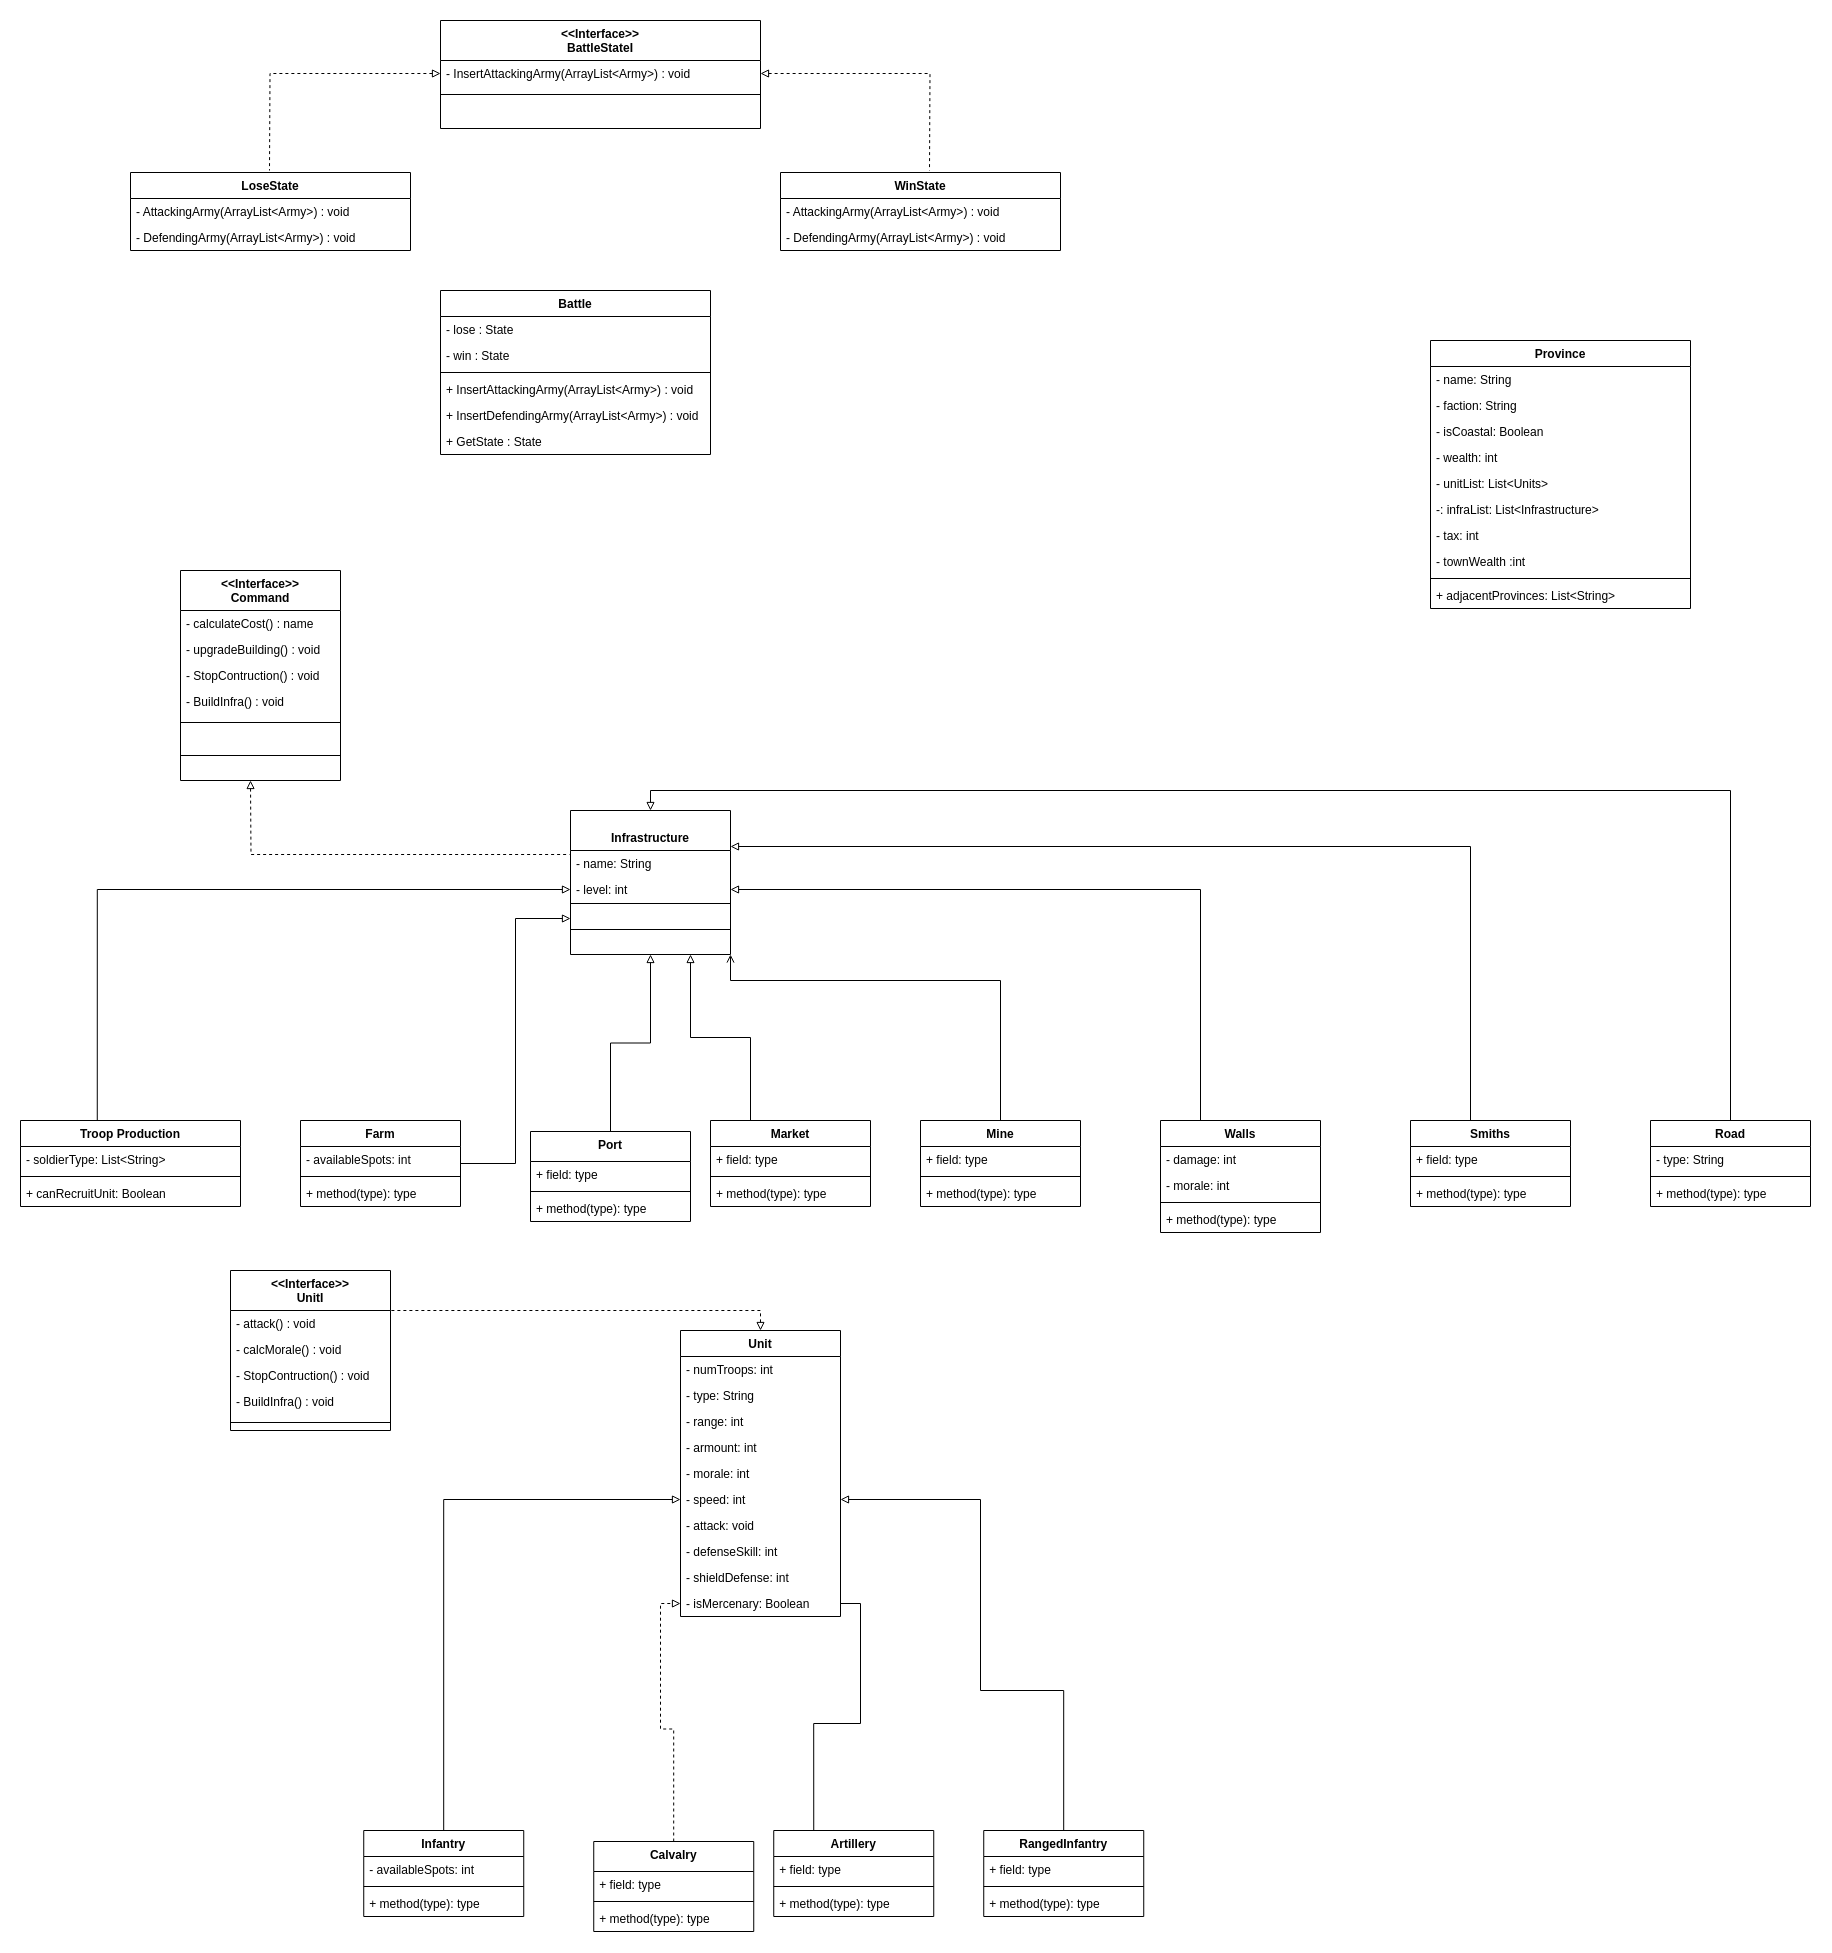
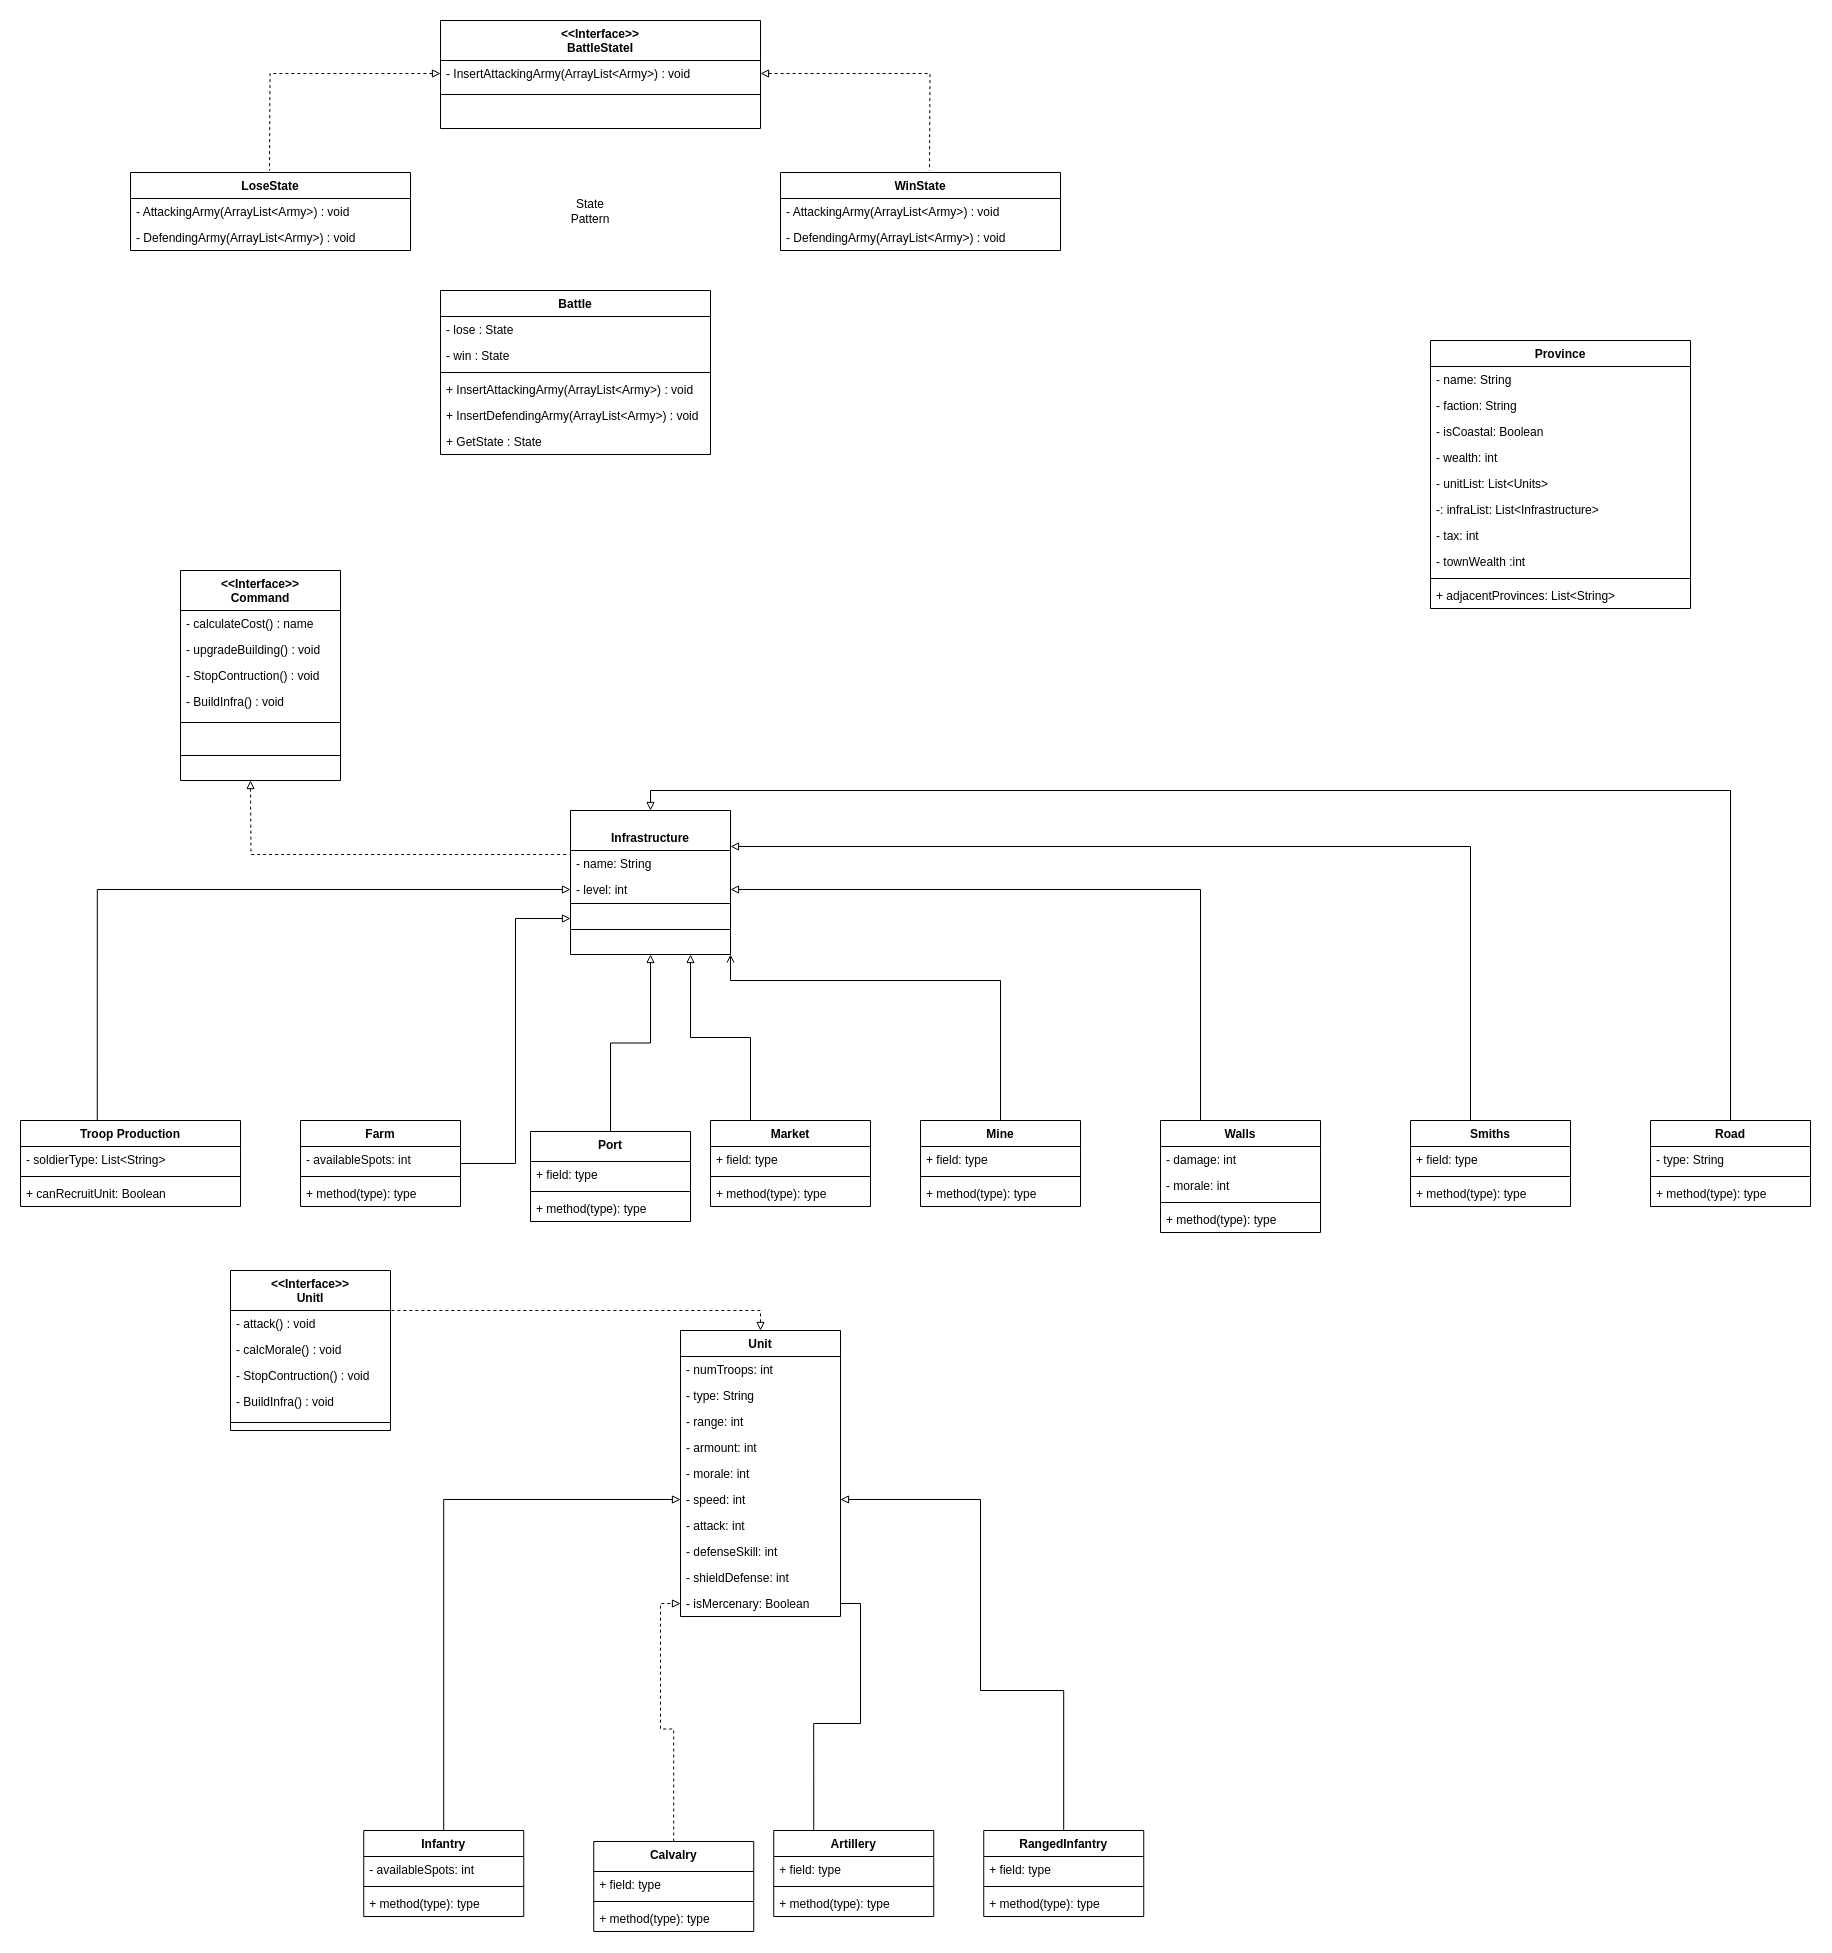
none -> (591, 212)
(727, 1526) -> (723, 1526)
